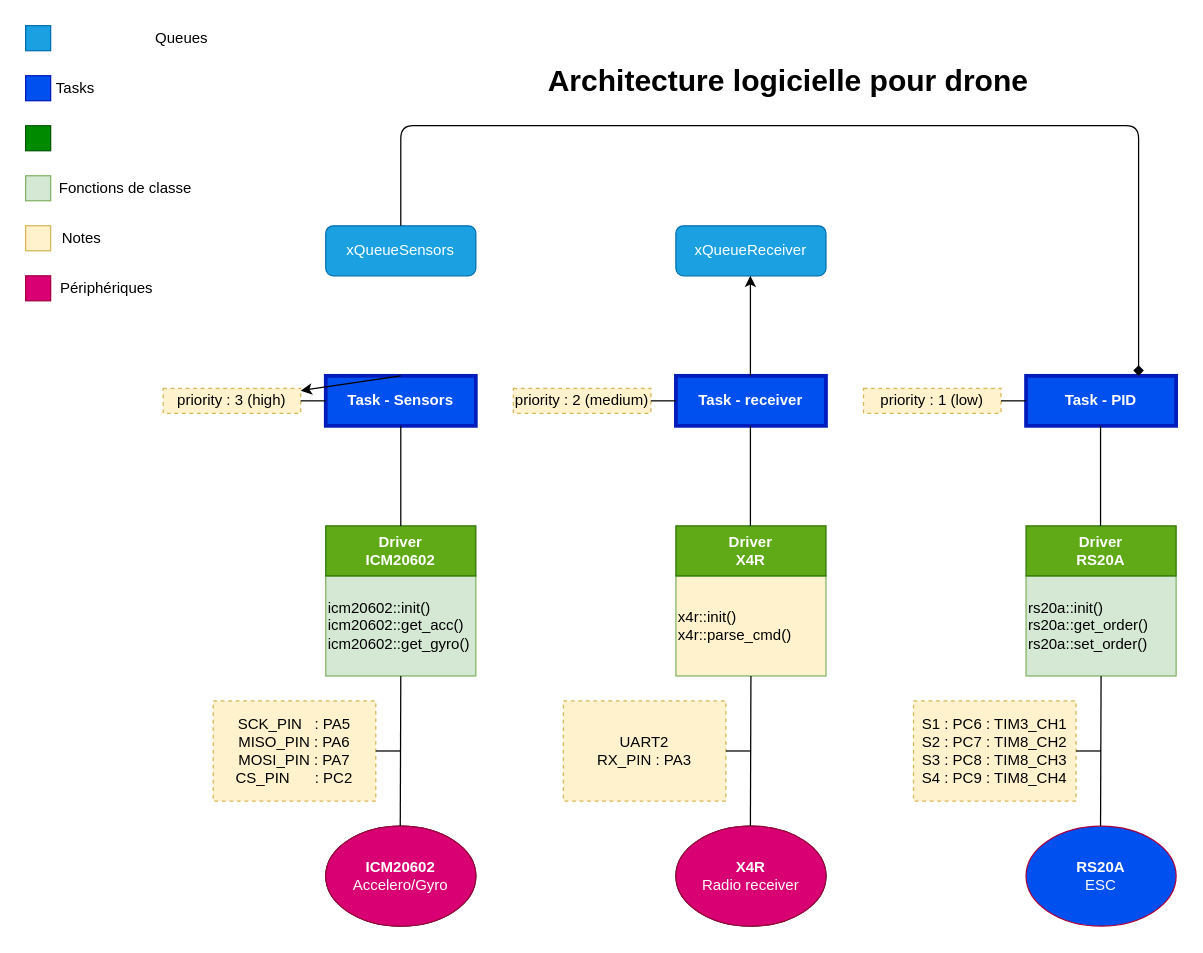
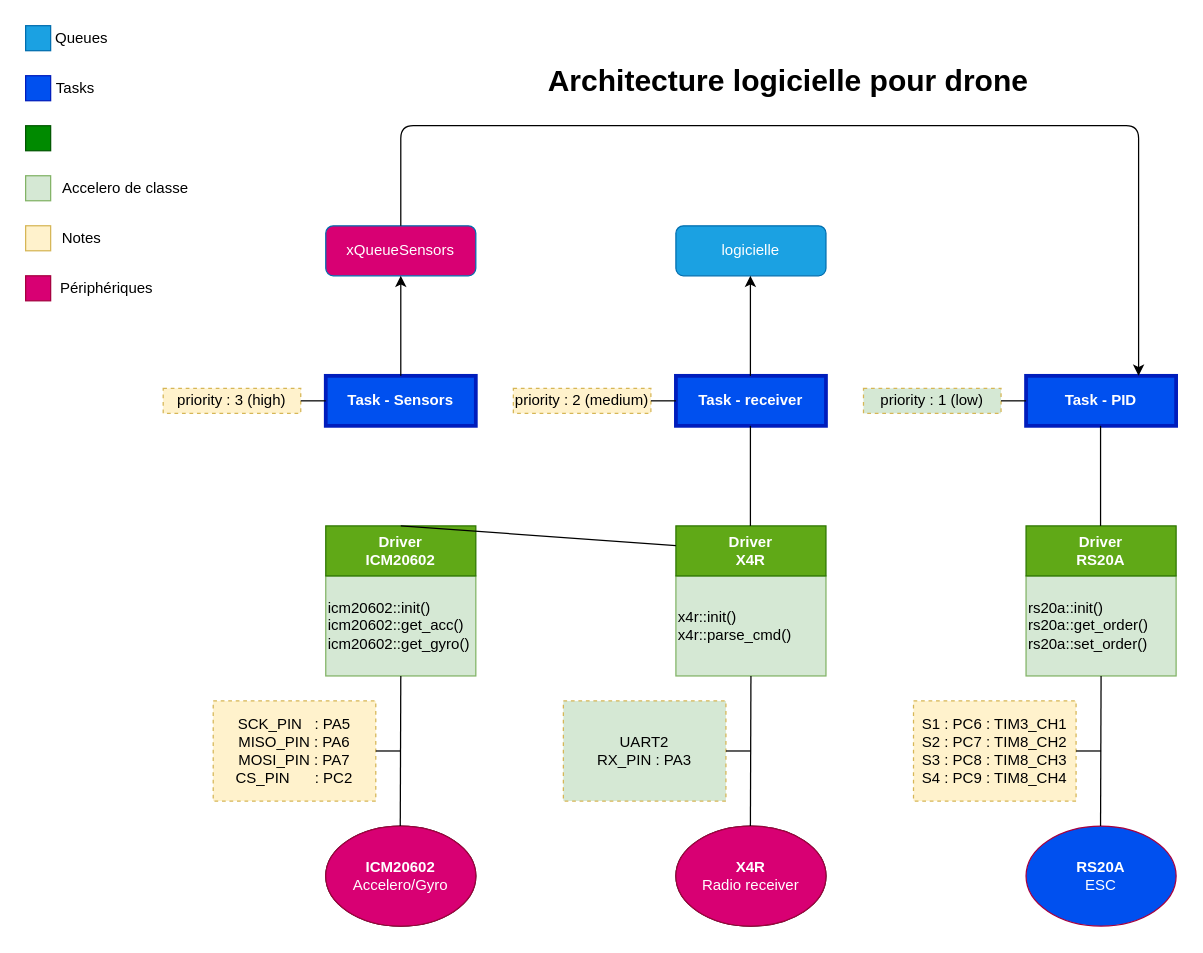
(182, 38) -> (82, 38)
(126, 188) -> (126, 188)
(401, 251) -> (401, 251)
(751, 251) -> (751, 251)
(1138, 365) -> (1138, 366)
(355, 382) -> (401, 330)
(932, 401) -> (932, 401)
(401, 476) -> (538, 535)
(751, 626) -> (751, 626)
(644, 751) -> (644, 751)
